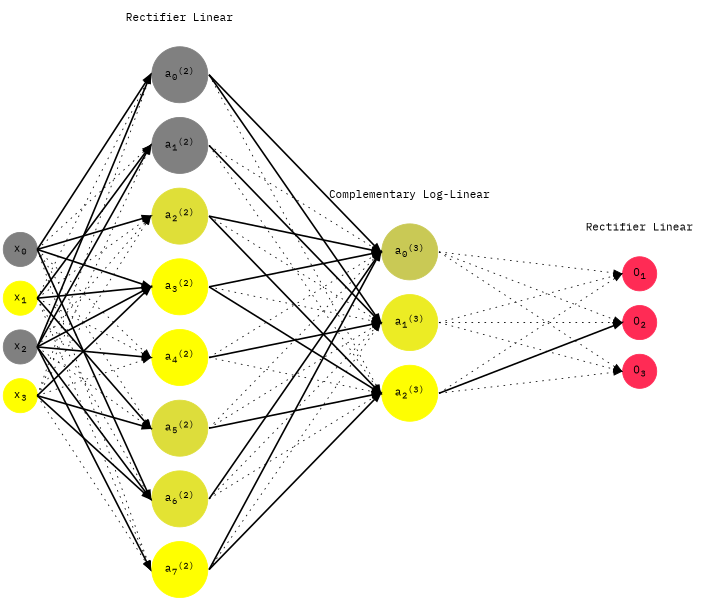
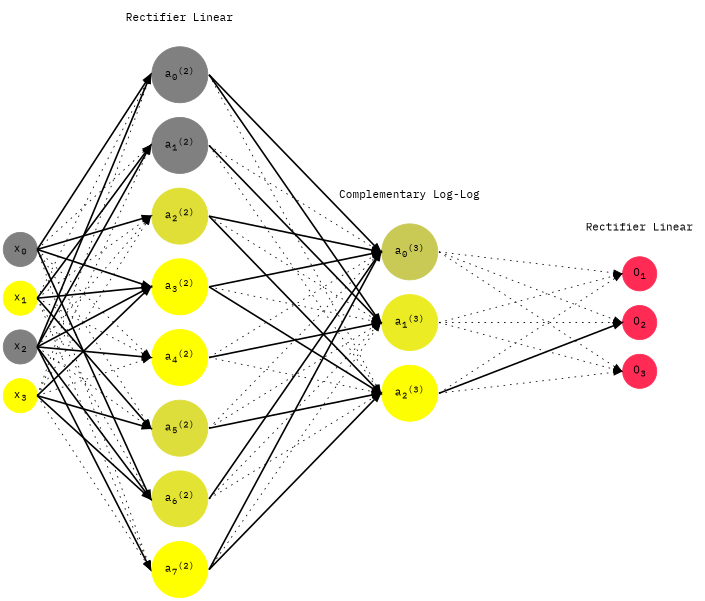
(410, 195) -> (410, 195)
